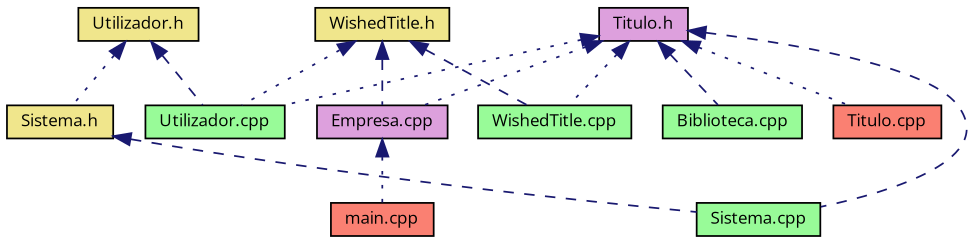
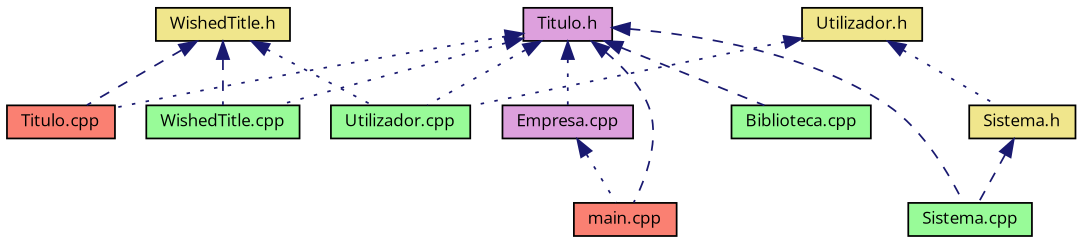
(382, 72) -> (134, 78)
(183, 80) -> (643, 71)
none -> (652, 121)
